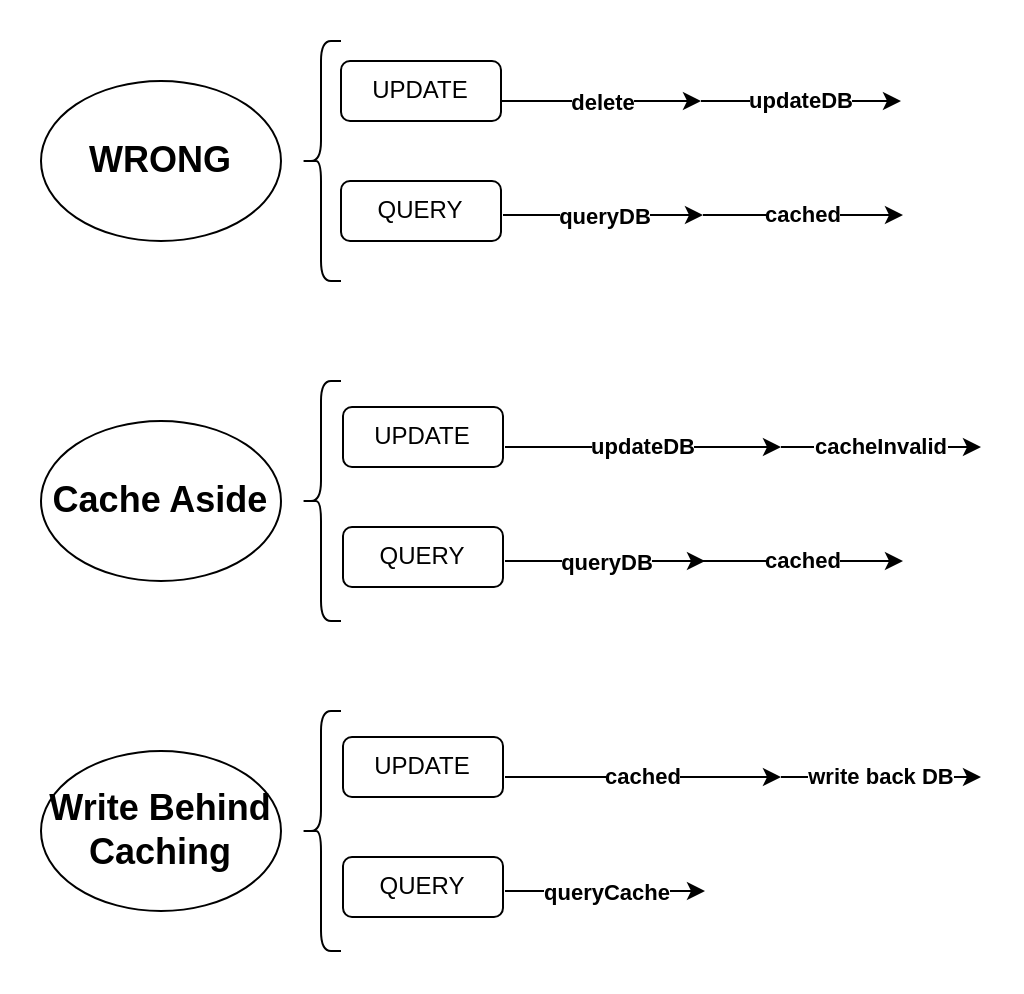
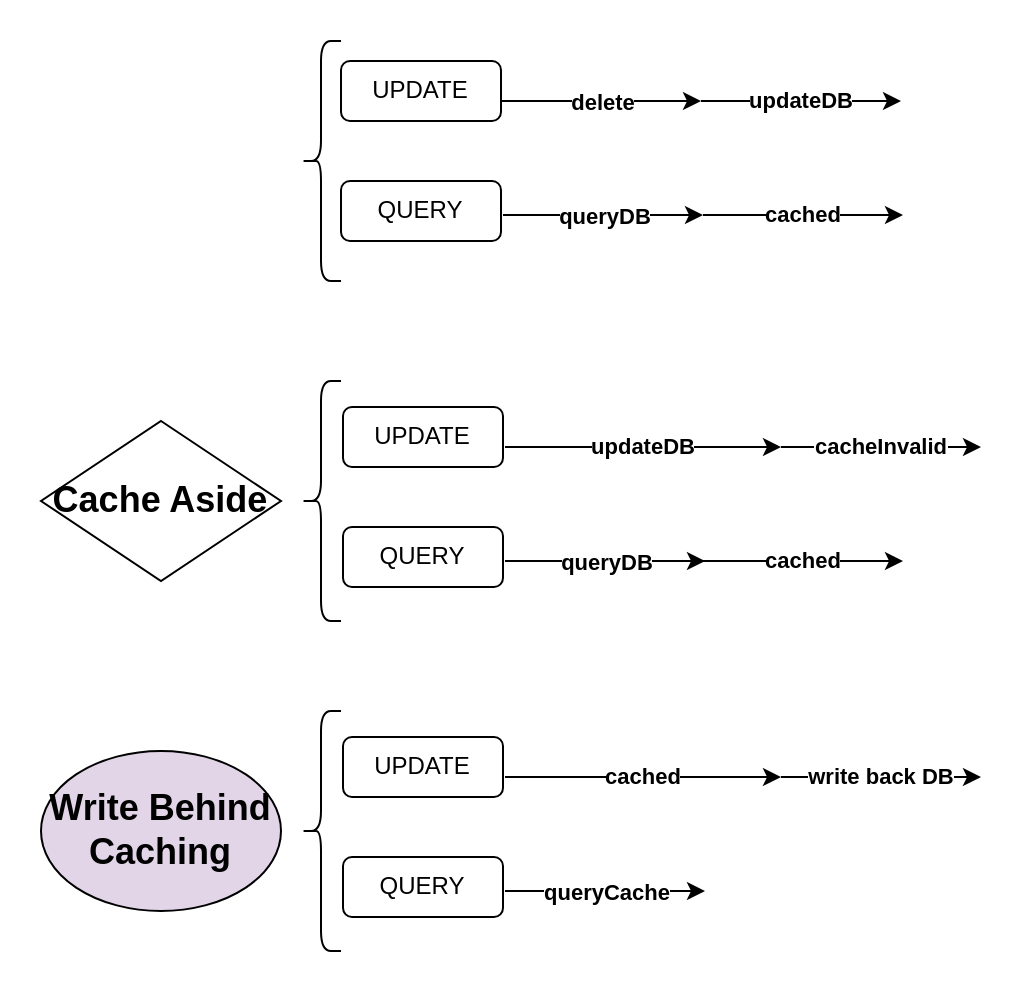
(161, 161) -> none
(161, 501) -> (161, 501)
(161, 831) -> (161, 831)
